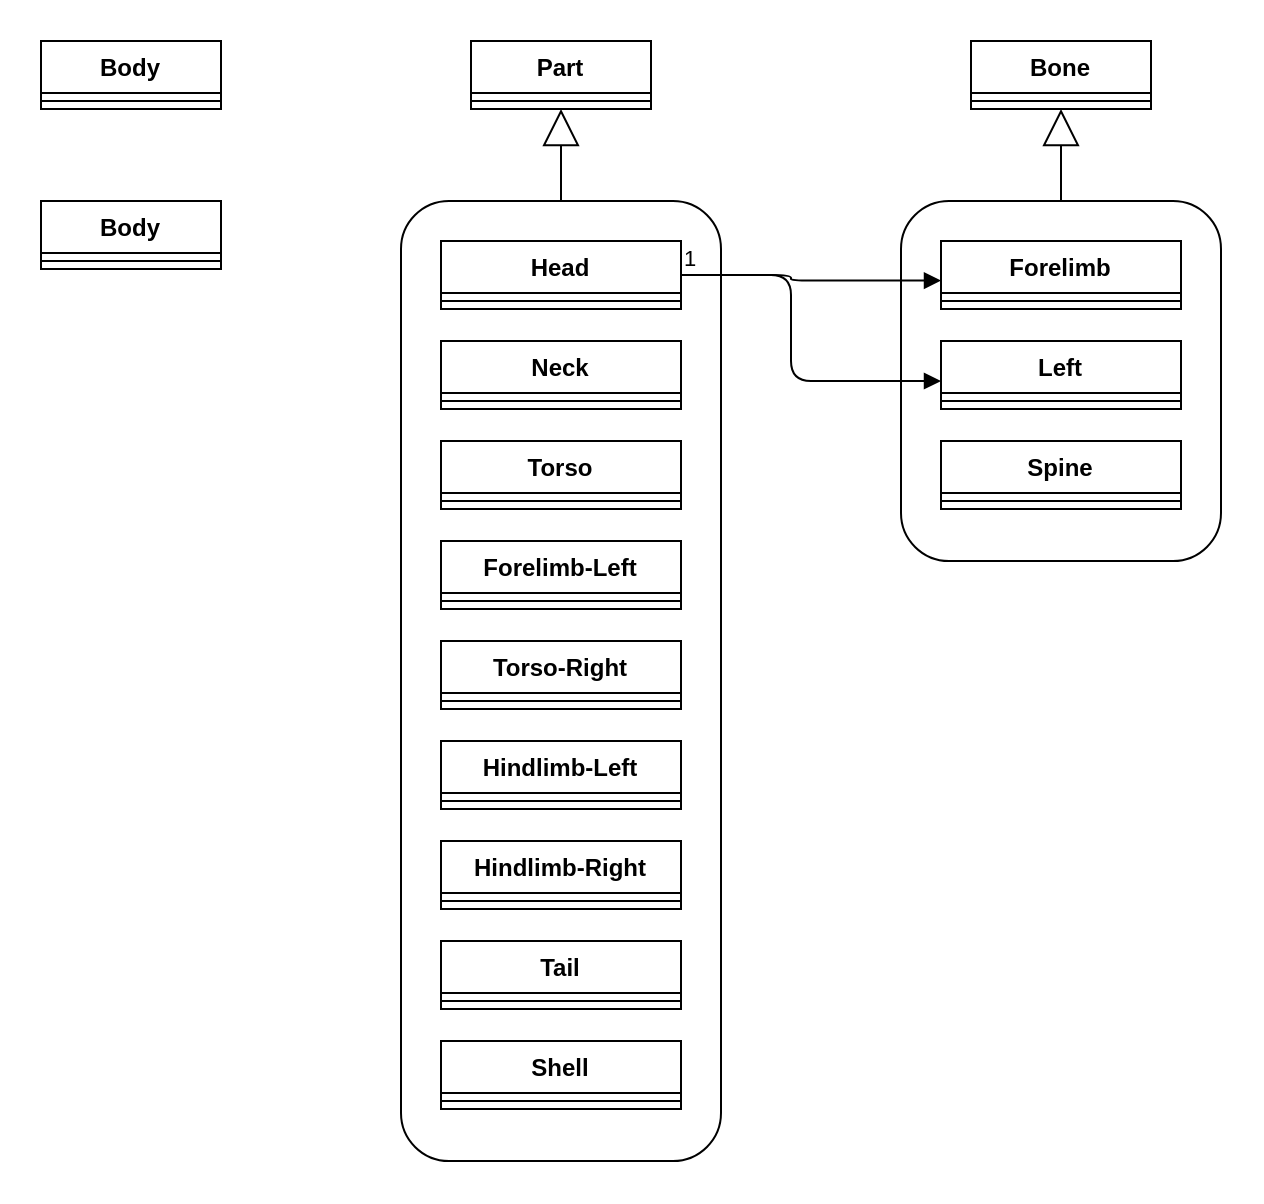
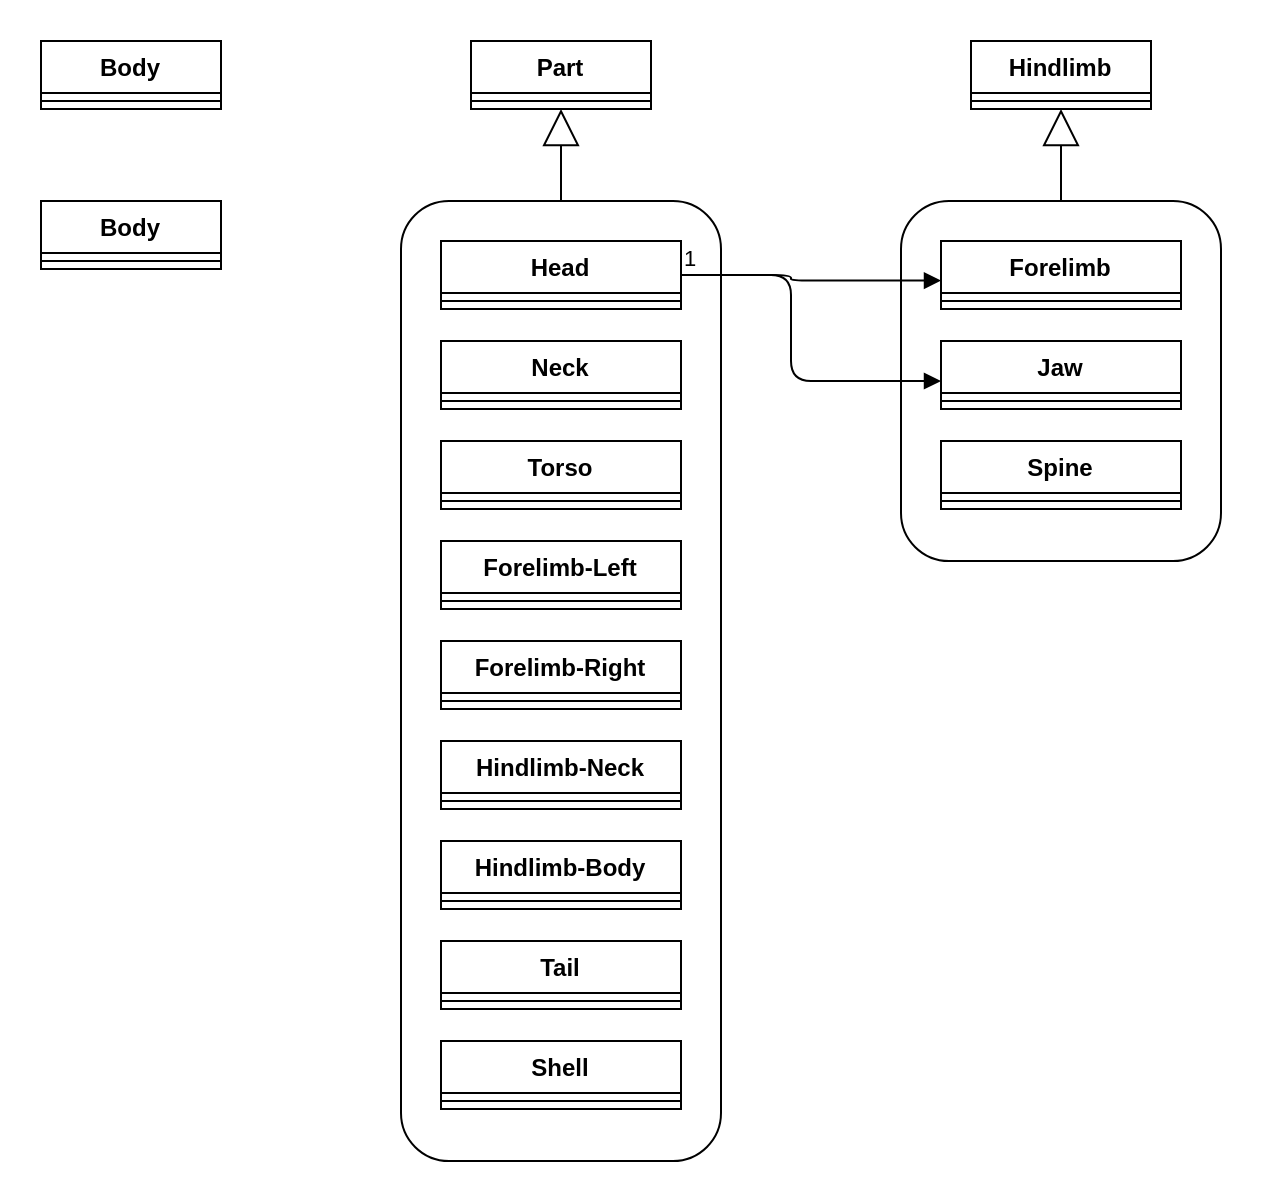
(1060, 68) -> (1060, 68)
(1060, 368) -> (1060, 368)
(560, 668) -> (560, 668)
(560, 768) -> (560, 768)
(560, 868) -> (560, 868)
